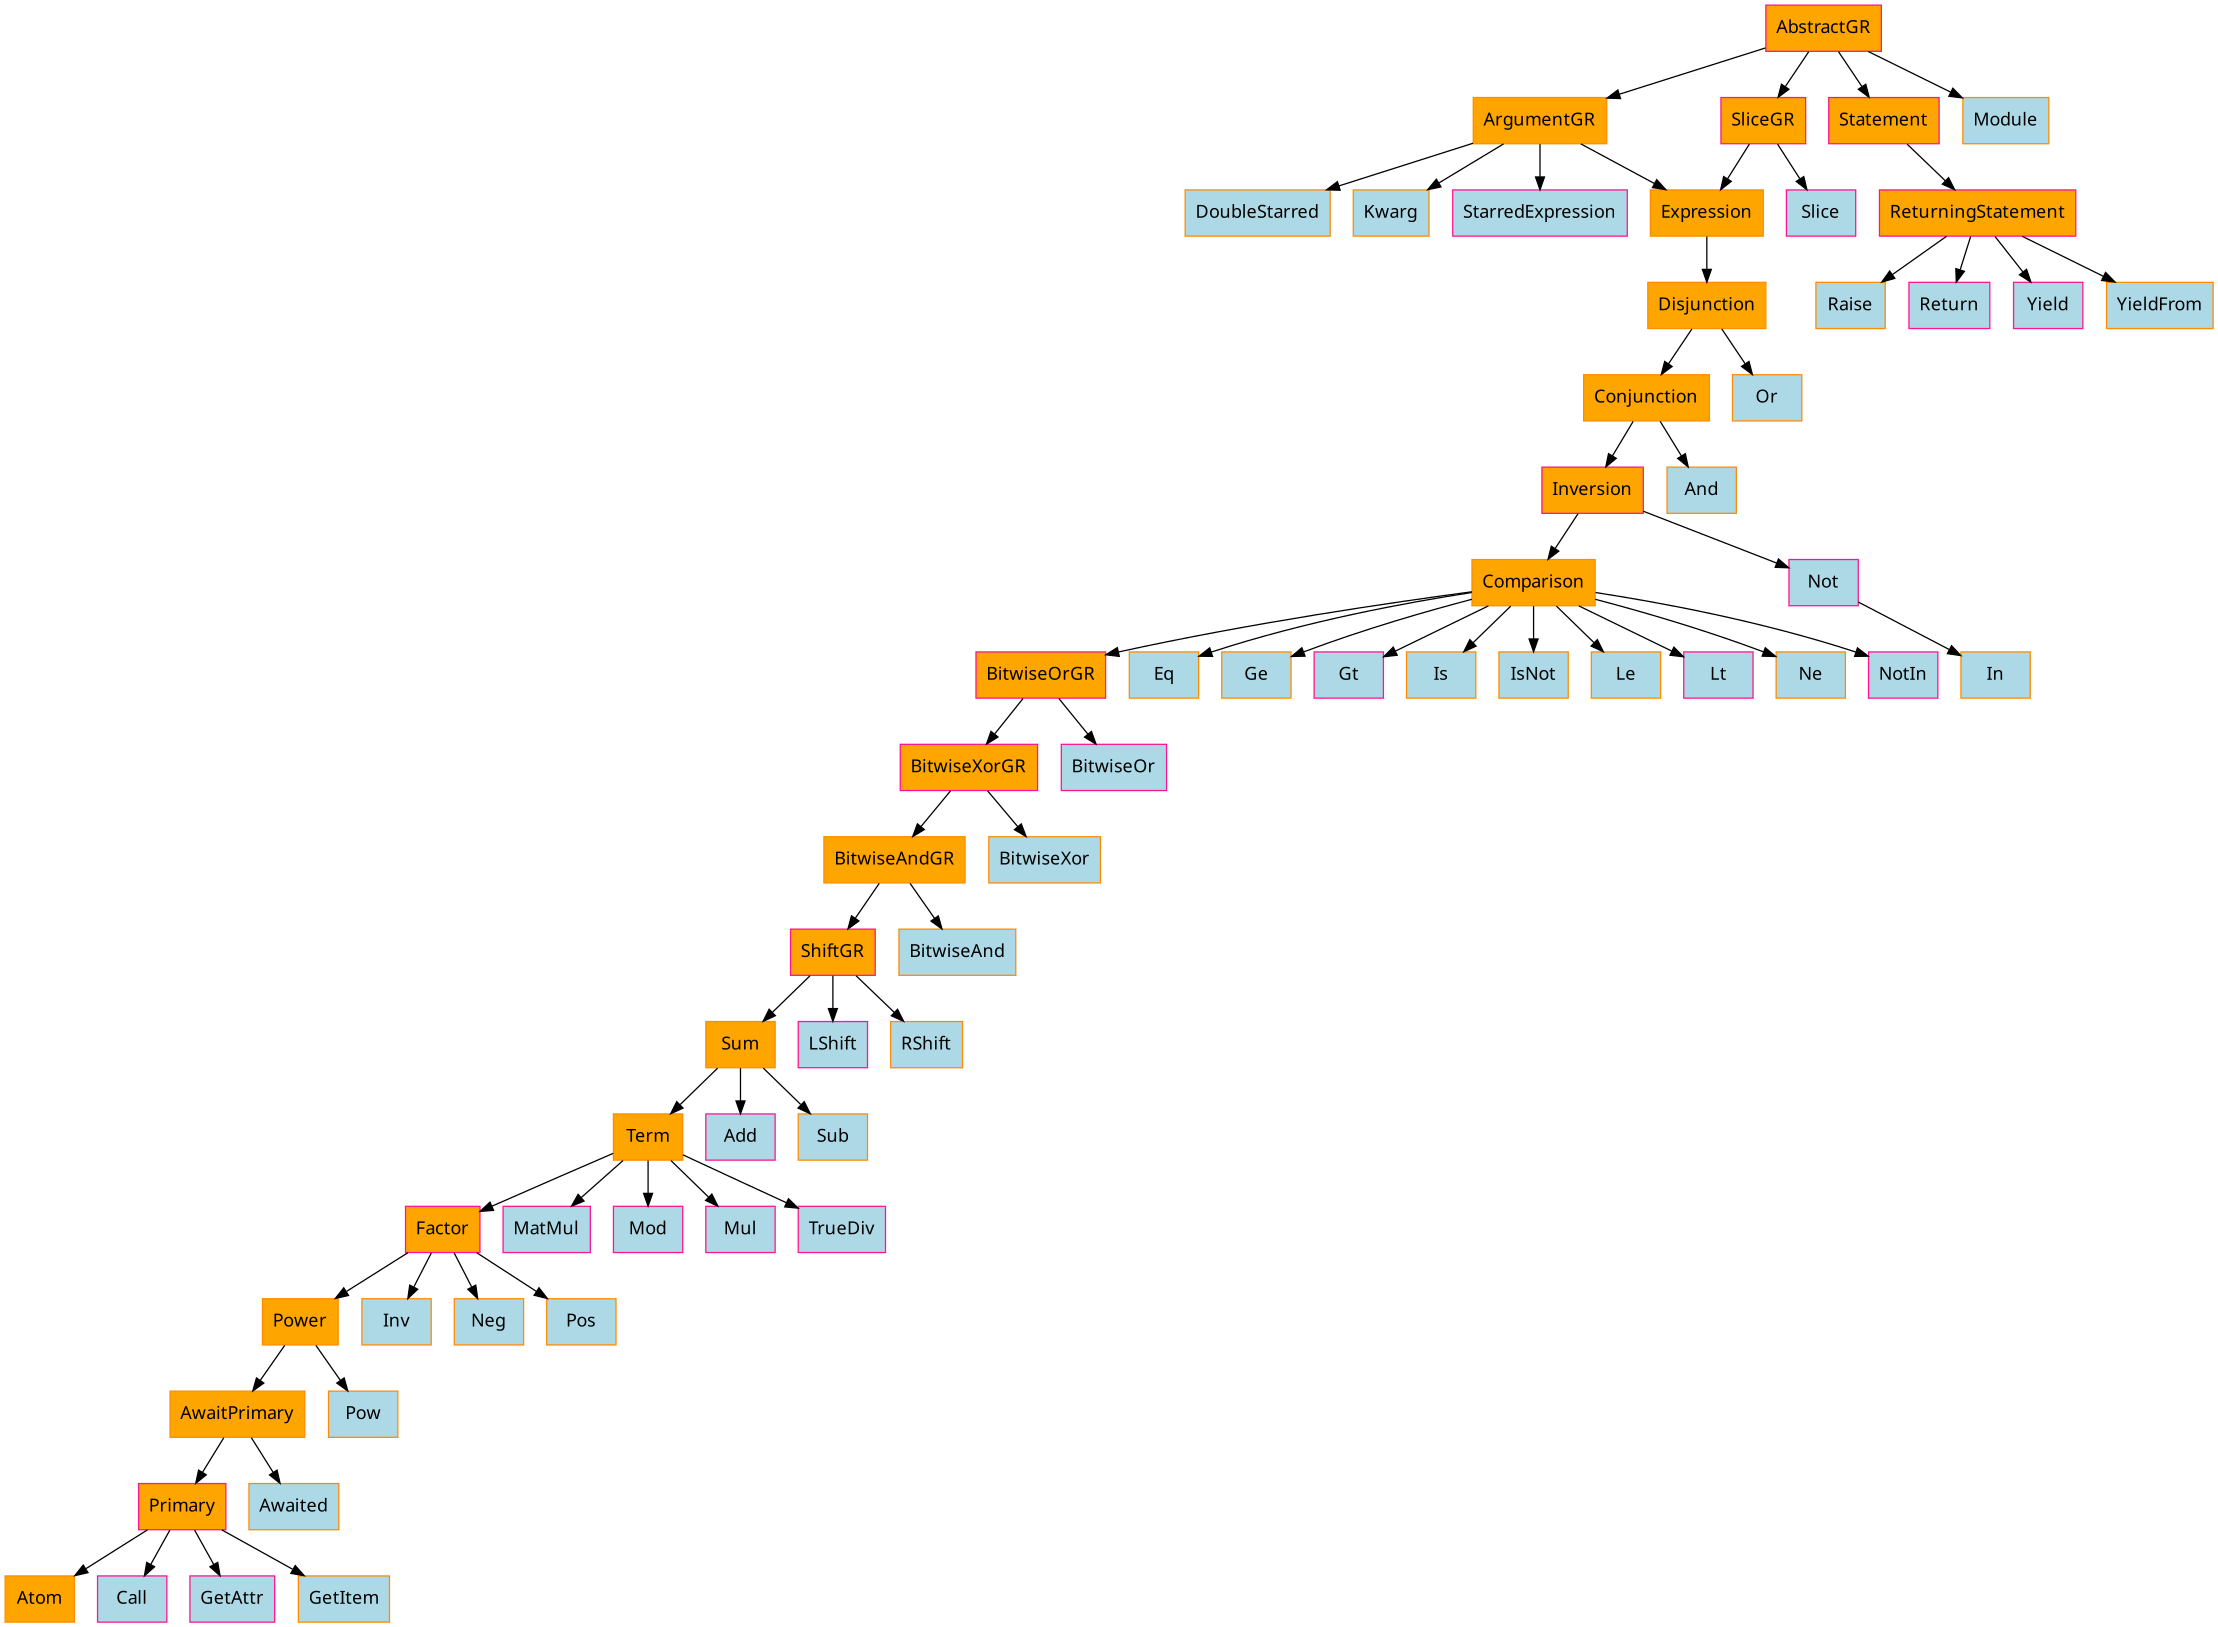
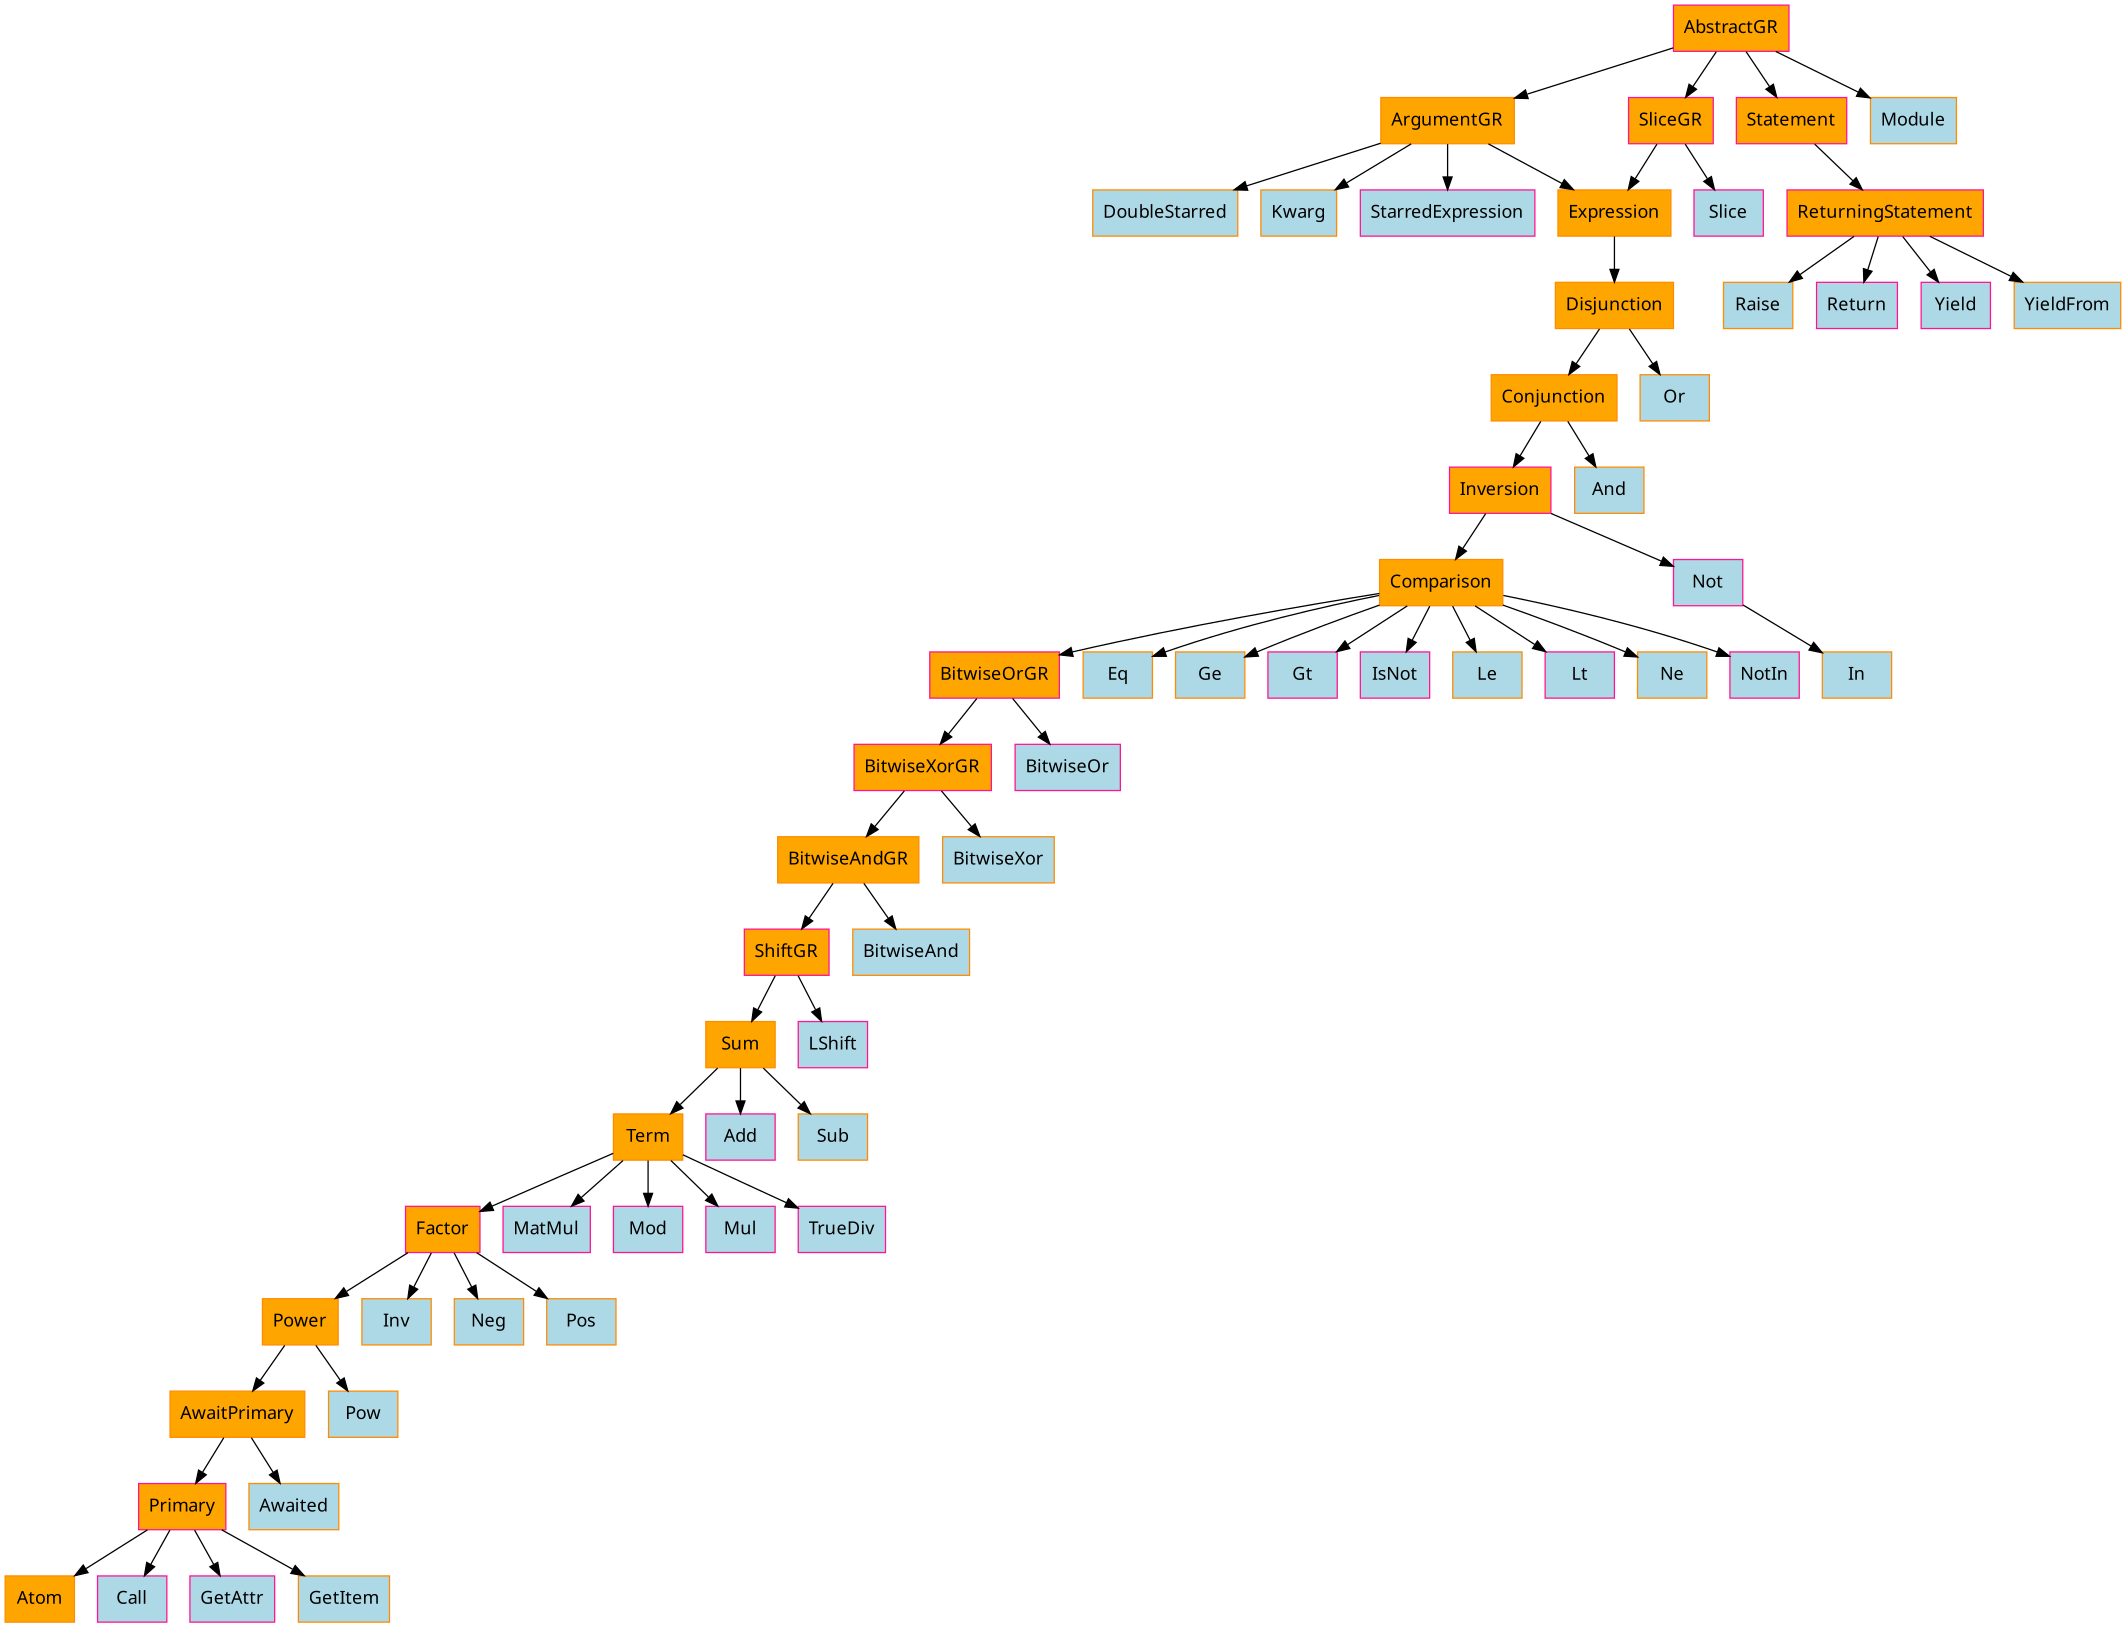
(1441, 675) -> none
(1534, 675) -> (1395, 675)
(927, 1045) -> none
